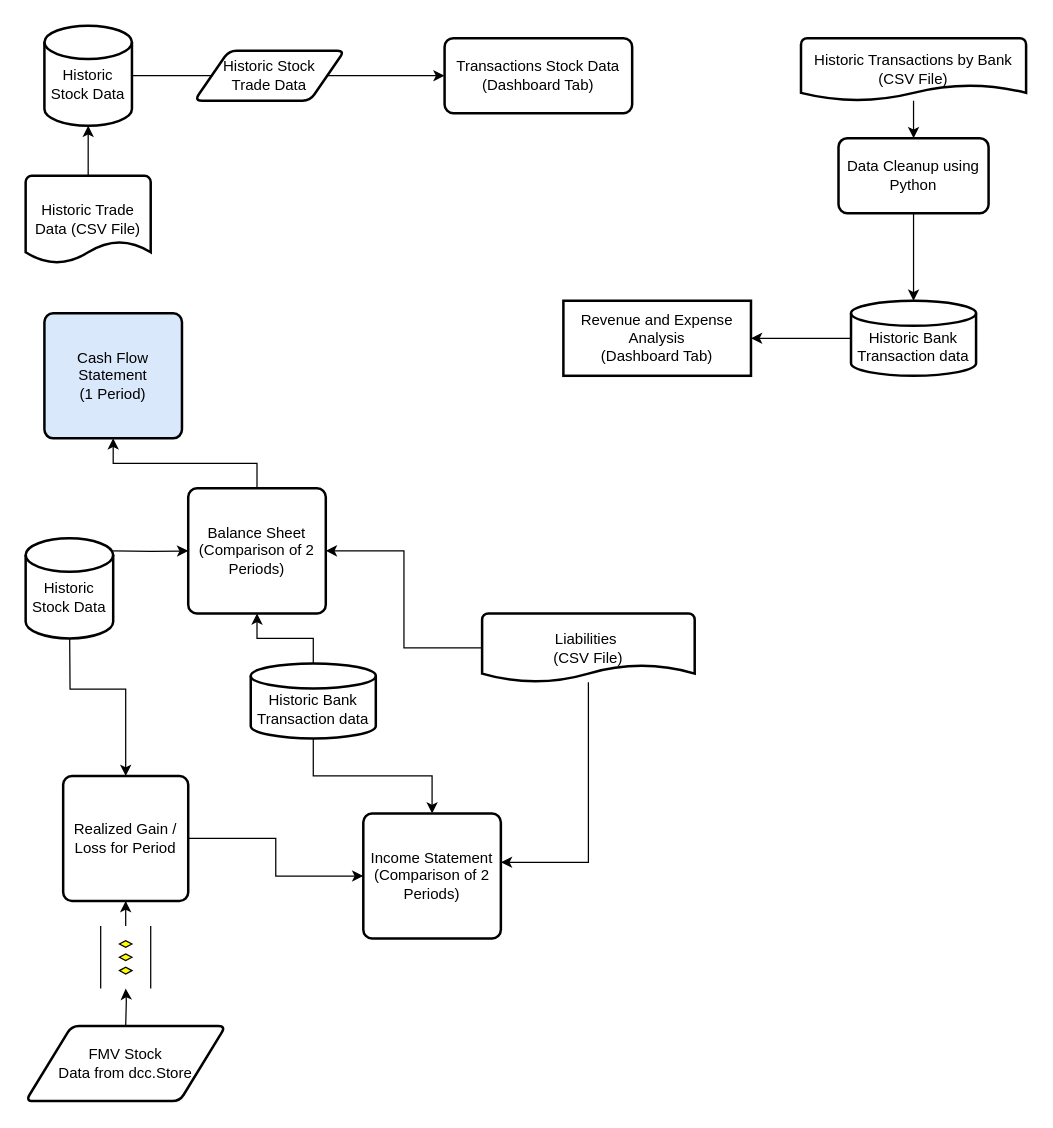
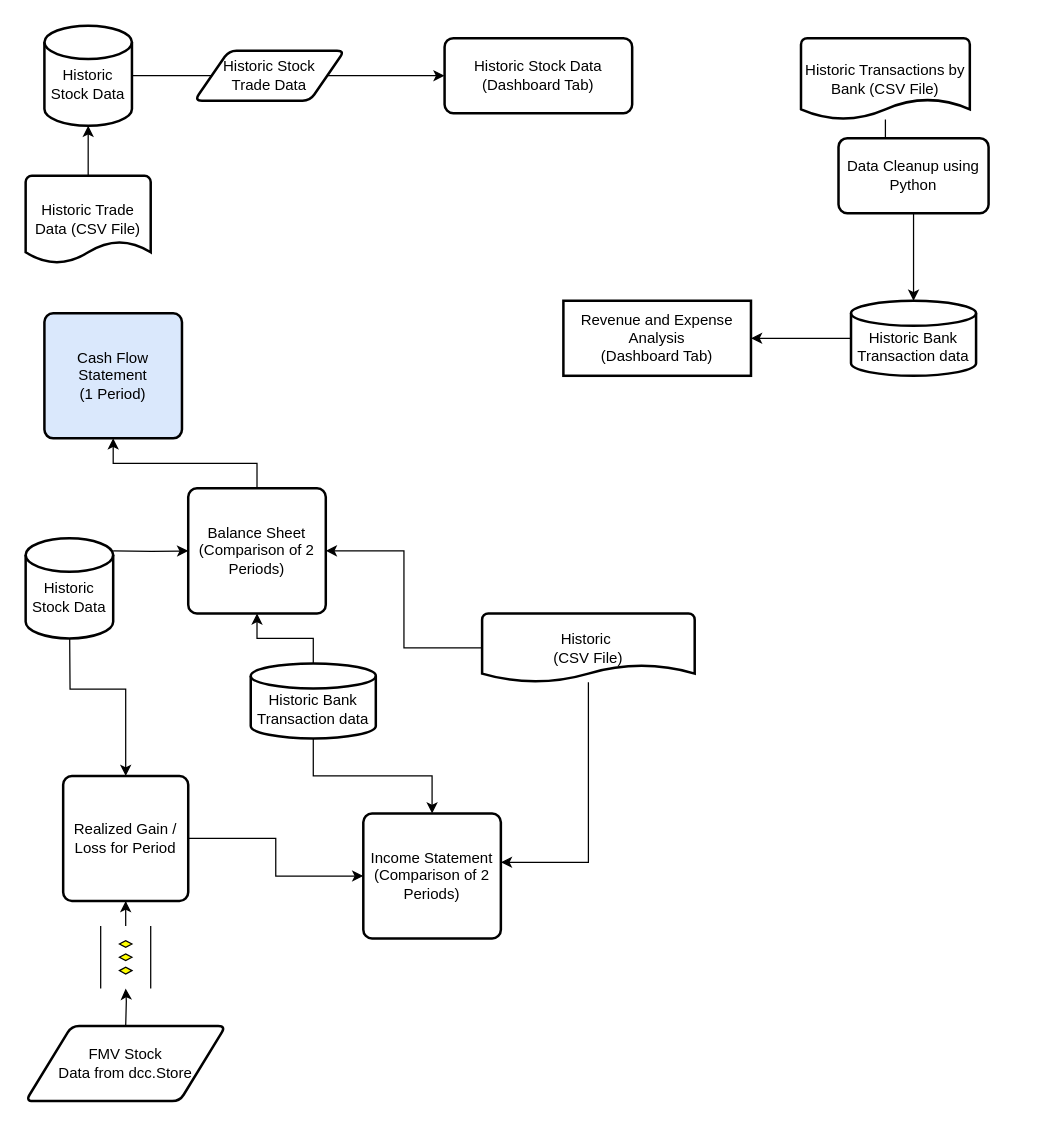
(913, 69) -> (885, 79)
(538, 76) -> (538, 76)
(588, 648) -> (588, 648)
